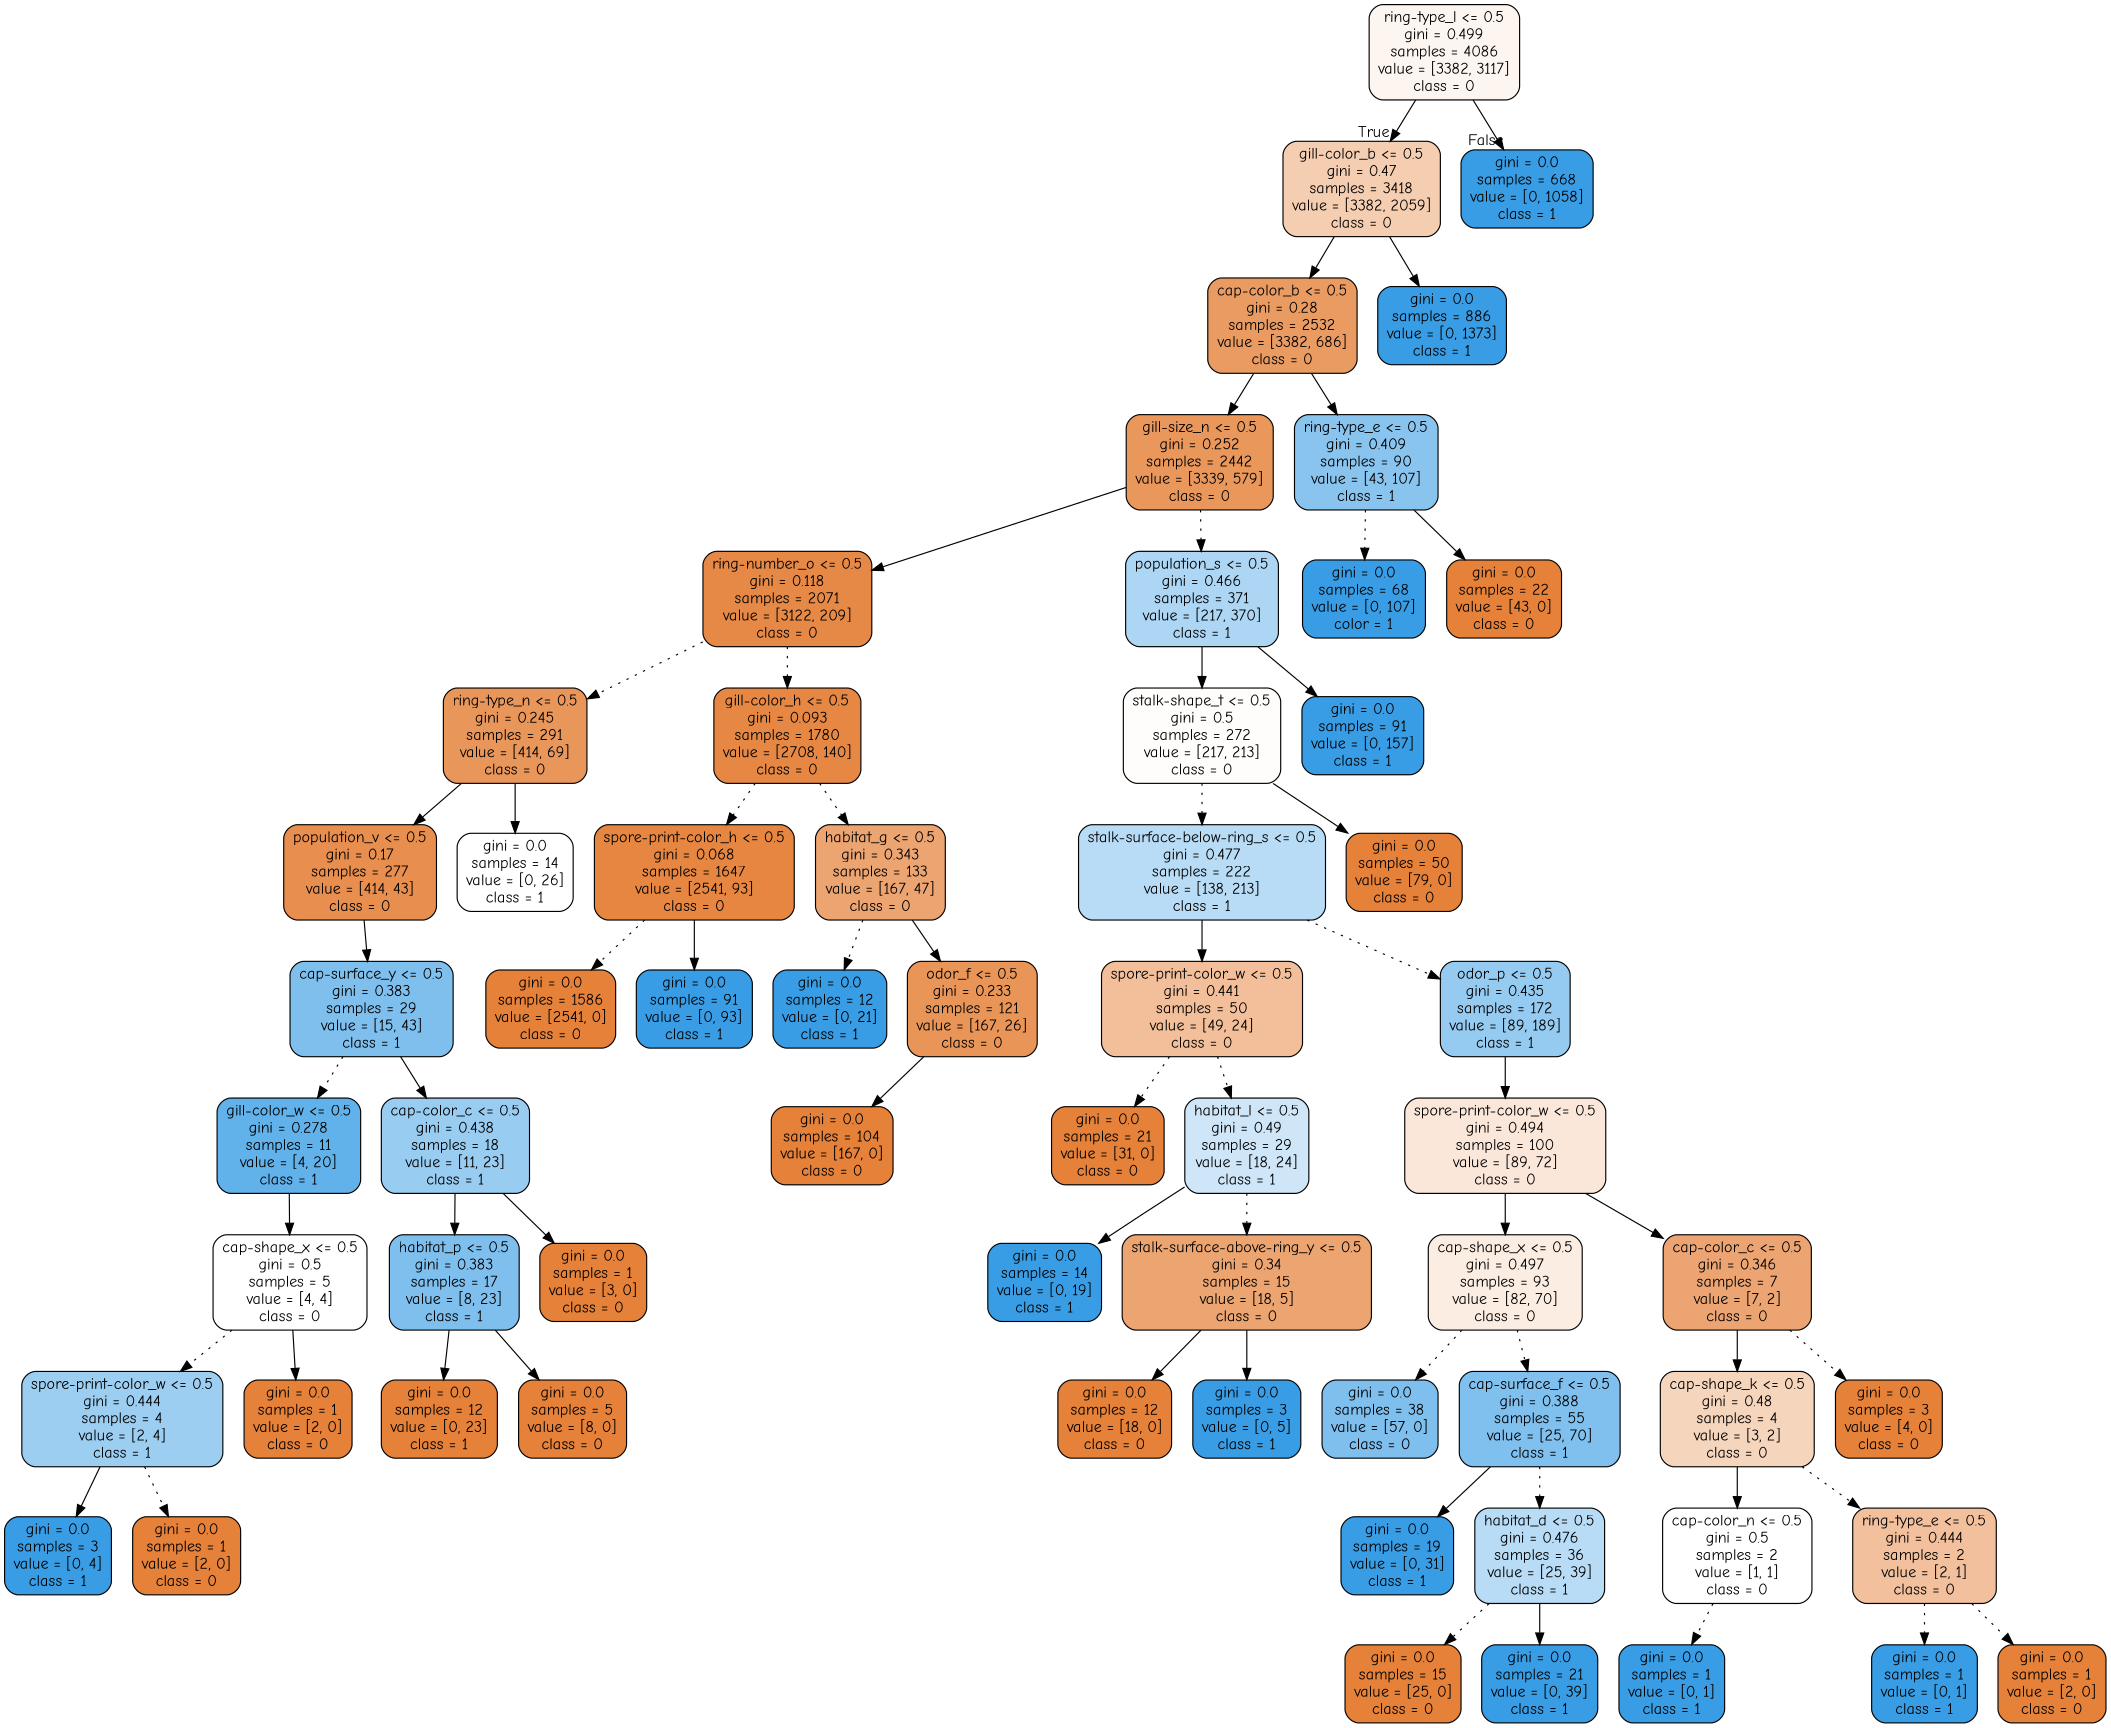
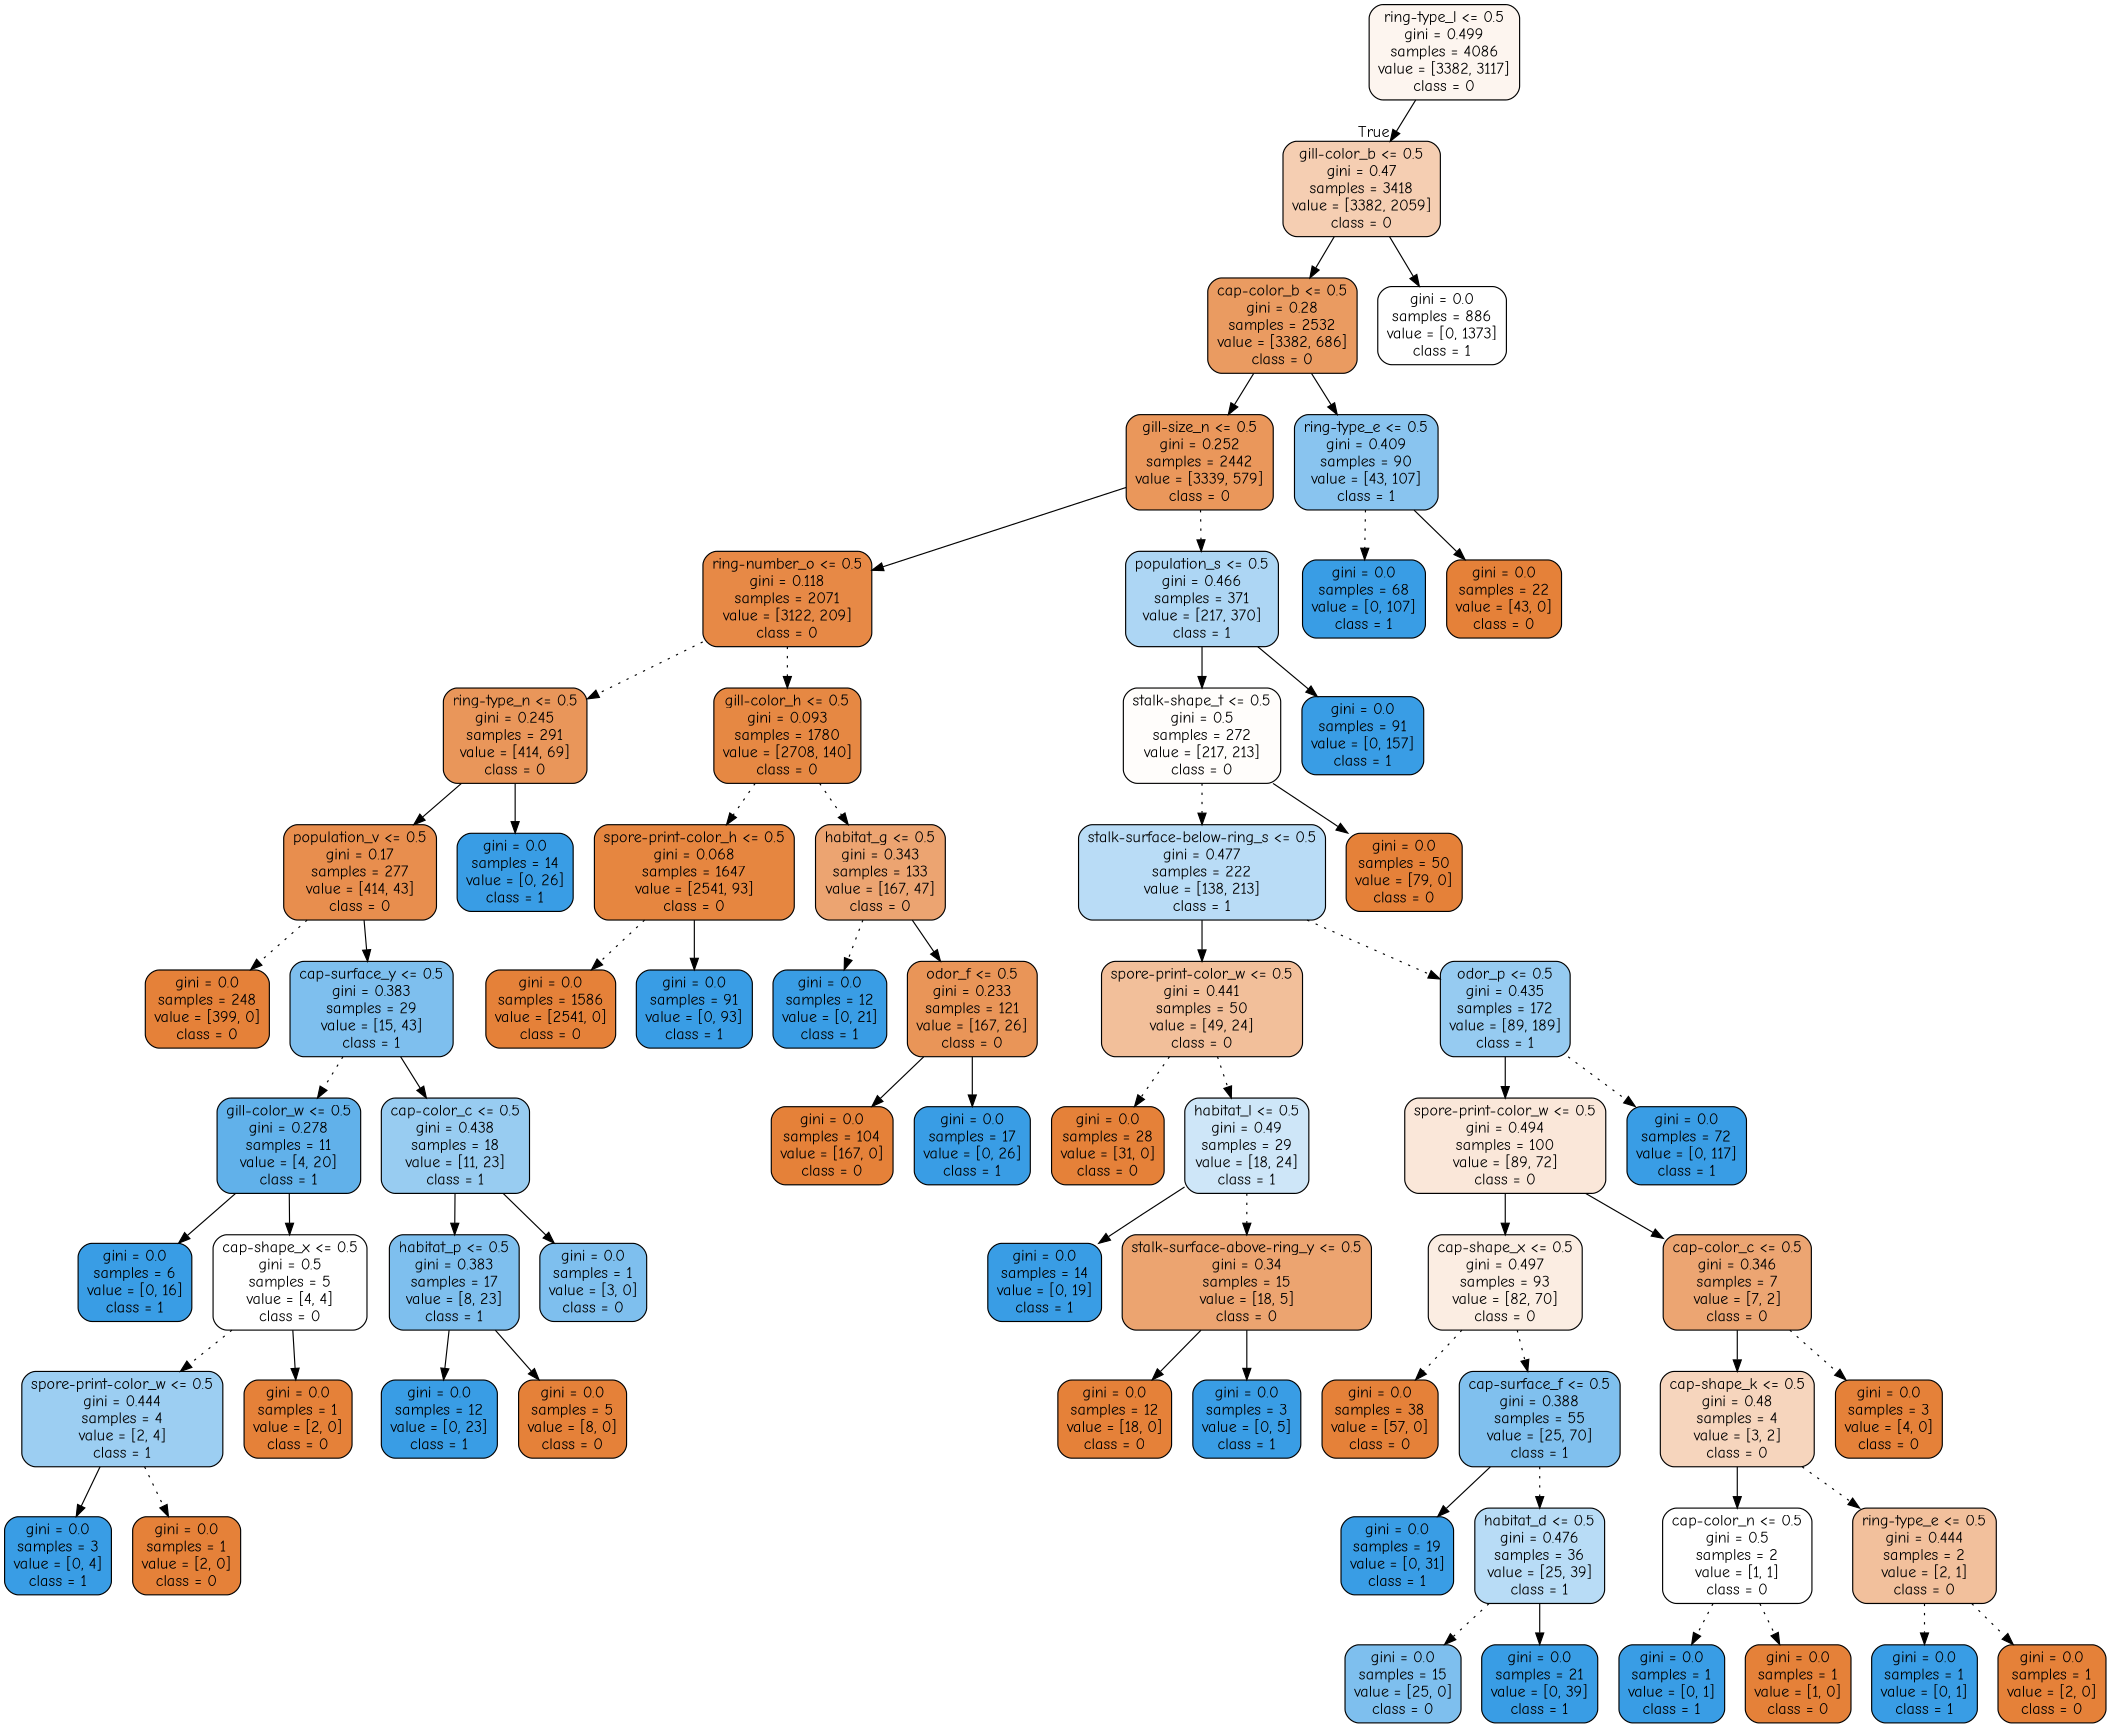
(1527, 189) -> none
(1442, 326) -> (1442, 326)
(1364, 599) -> (1364, 599)
(515, 872) -> (515, 872)
none -> (207, 1009)
none -> (972, 1146)
(1108, 1146) -> (1108, 1146)
none -> (1687, 1146)
none -> (135, 1282)
(593, 1282) -> (593, 1282)
(439, 1419) -> (439, 1419)
(1380, 1419) -> (1380, 1419)
(1403, 1684) -> (1403, 1684)
none -> (1798, 1684)
